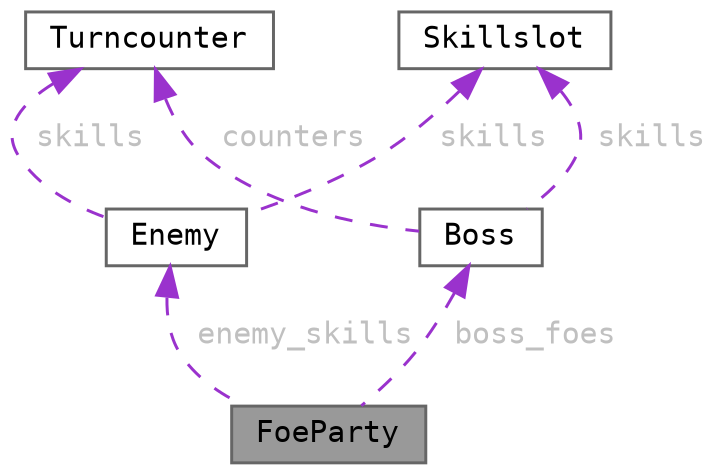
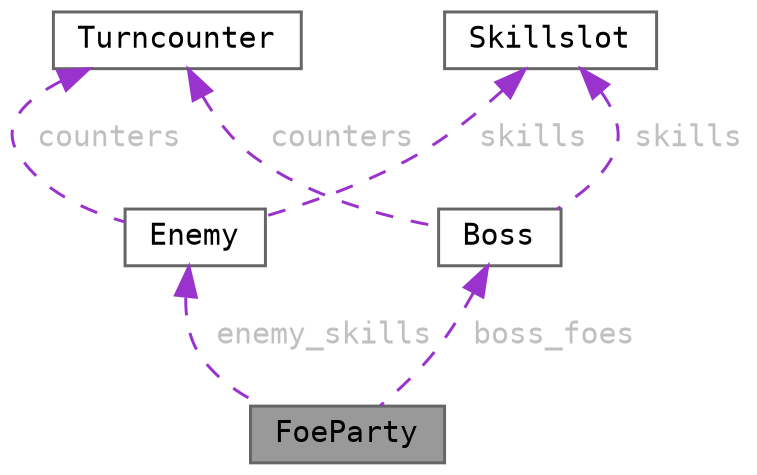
(82, 139) -> (101, 139)
